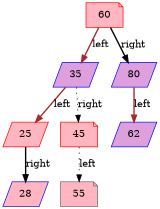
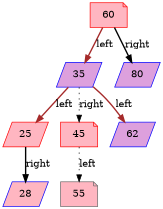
(134, 101) -> (108, 101)
